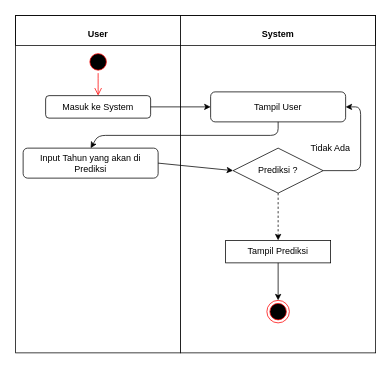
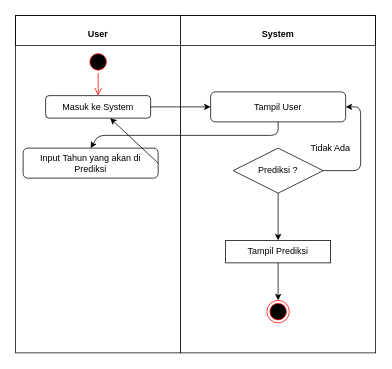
(193, 167) -> (136, 143)
(278, 213) -> (278, 213)
